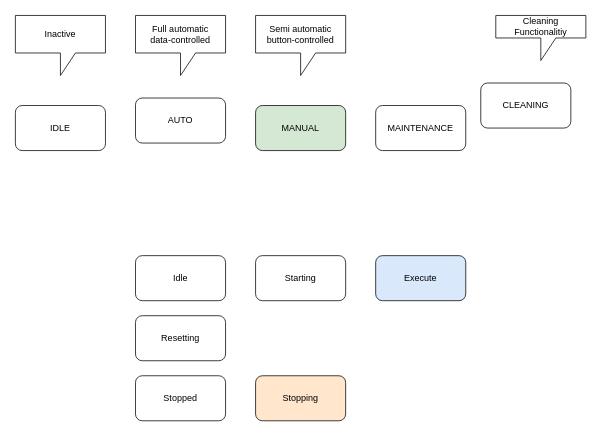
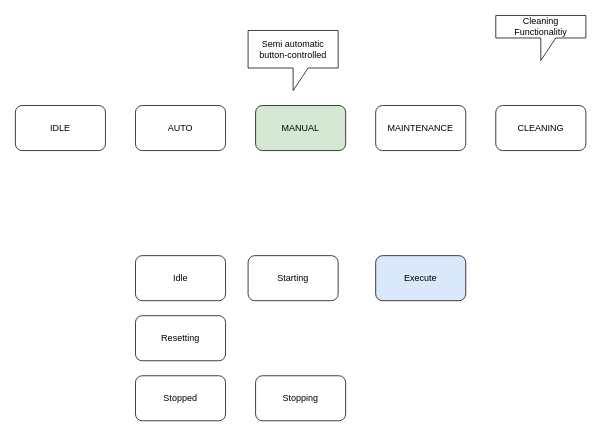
(60, 45) -> none
(180, 45) -> none
(300, 45) -> (293, 60)
(525, 105) -> (540, 128)
(180, 120) -> (180, 128)
(300, 278) -> (293, 278)
(300, 398) -> (300, 398)
